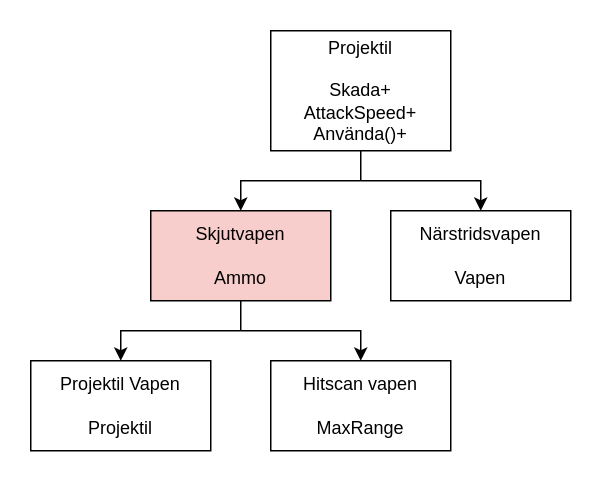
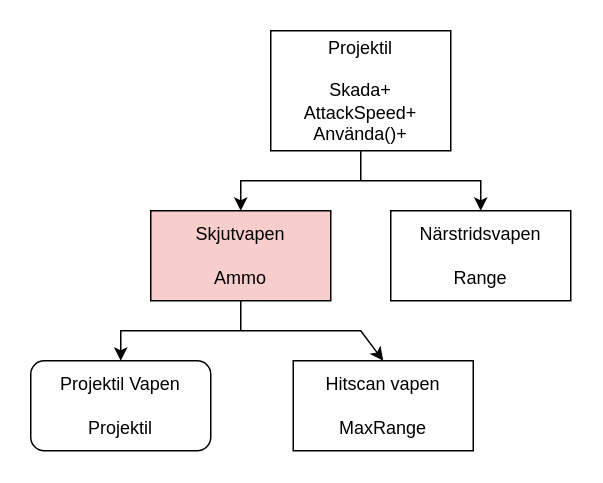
(481, 256) -> (481, 256)
(121, 406) -> (121, 406)
(361, 406) -> (383, 406)
